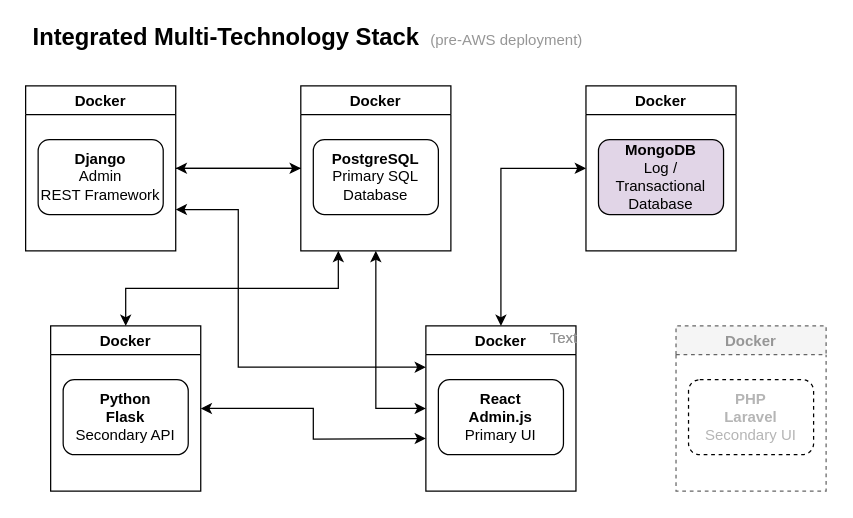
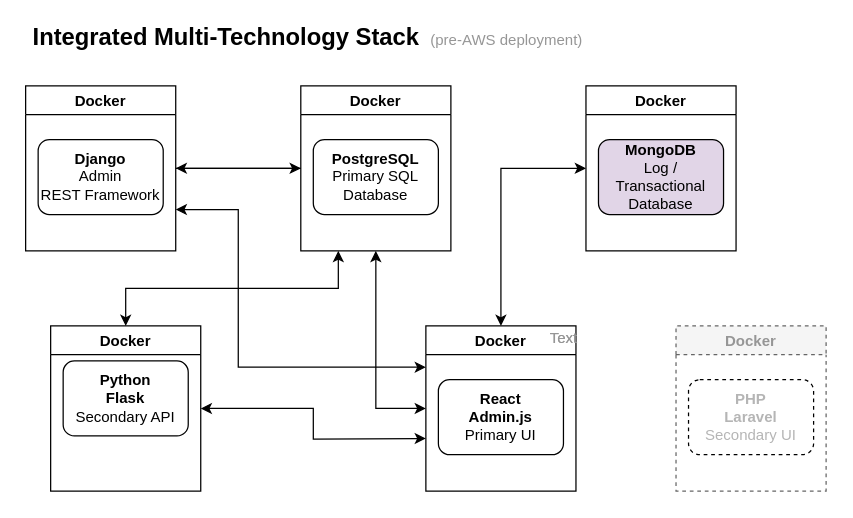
(126, 417) -> (126, 398)
